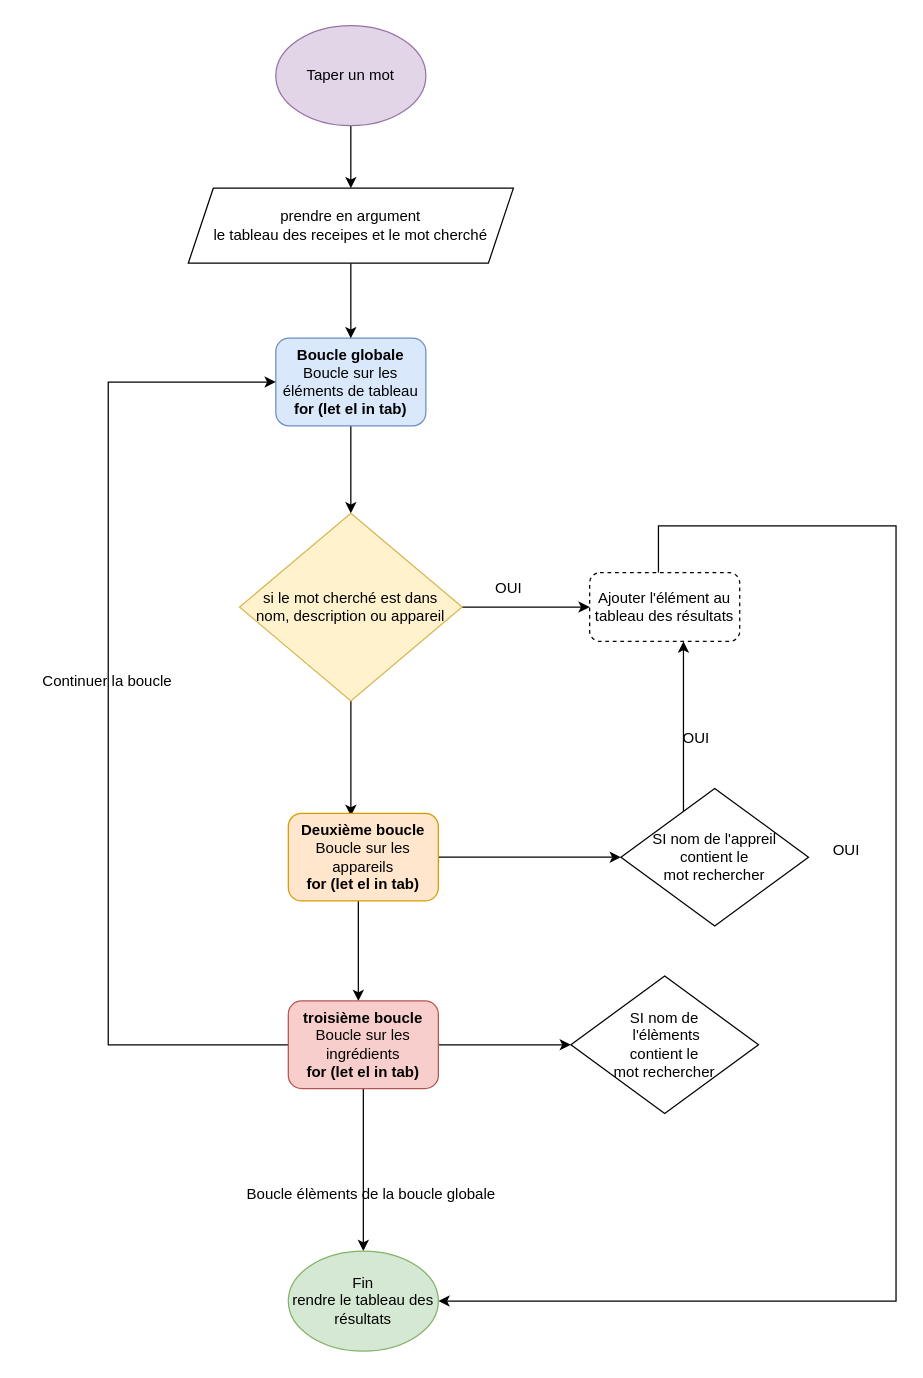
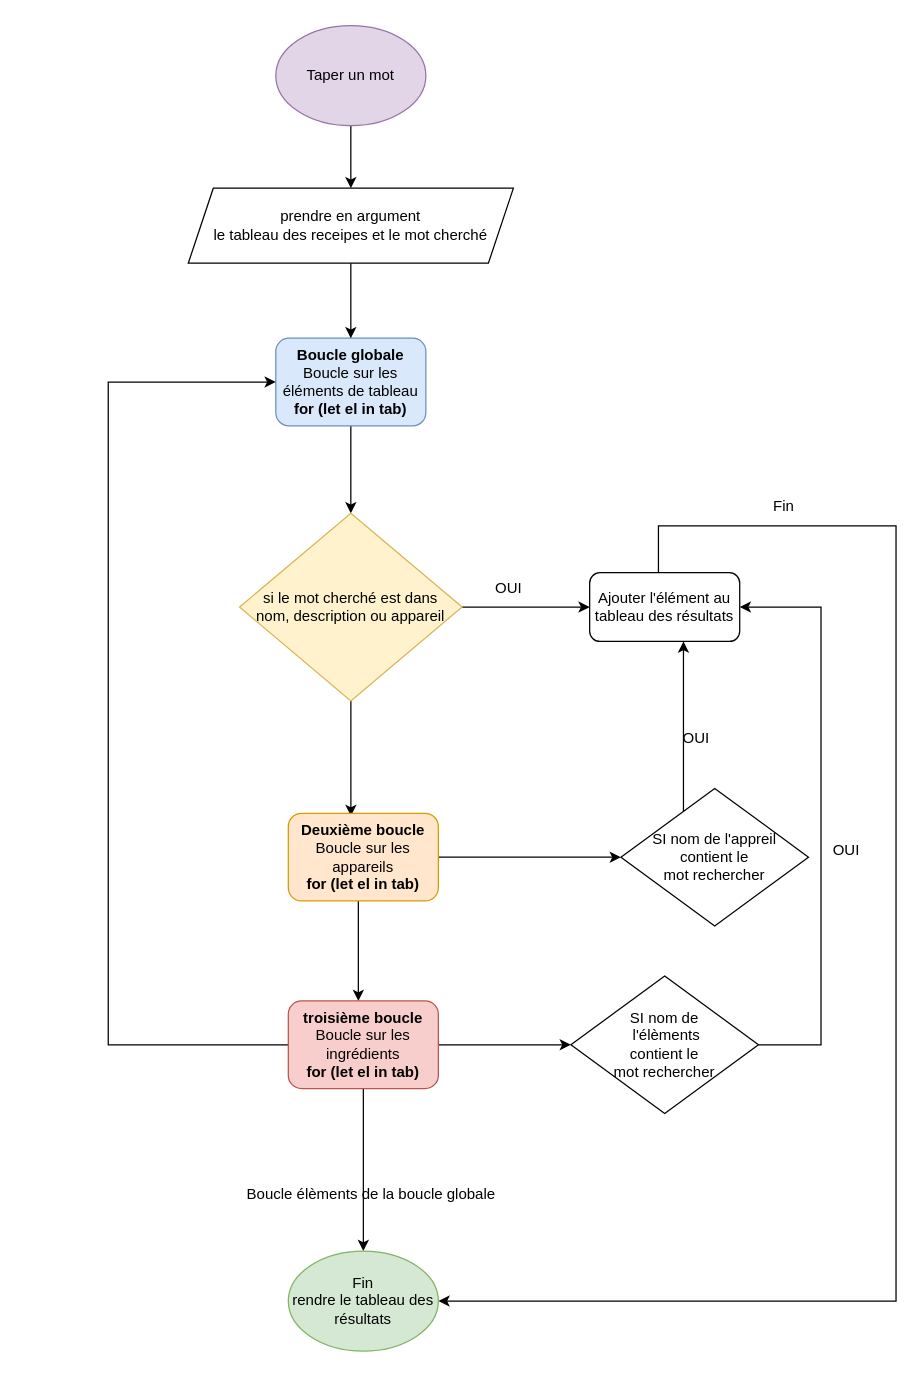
none -> (783, 507)
(664, 607) -> (664, 607)
(107, 682) -> none
none -> (821, 820)
